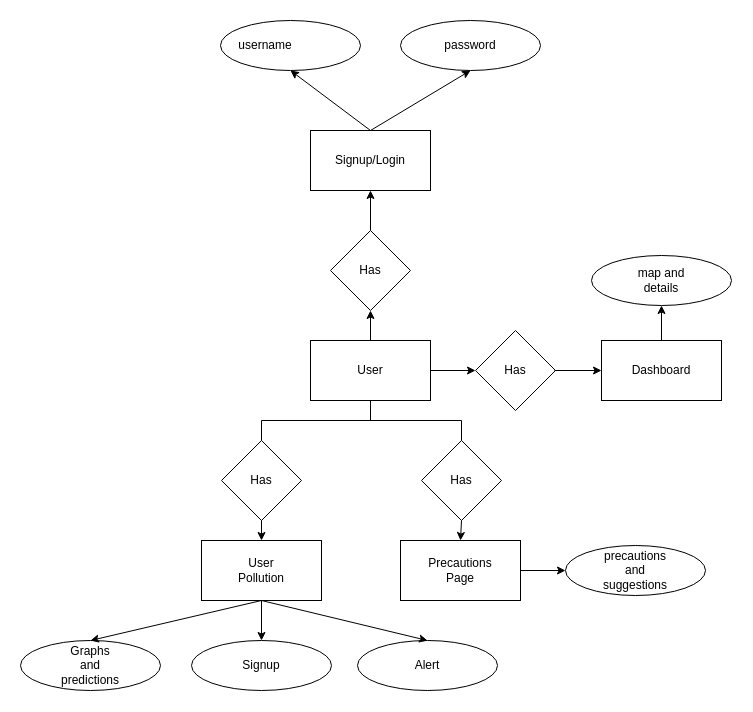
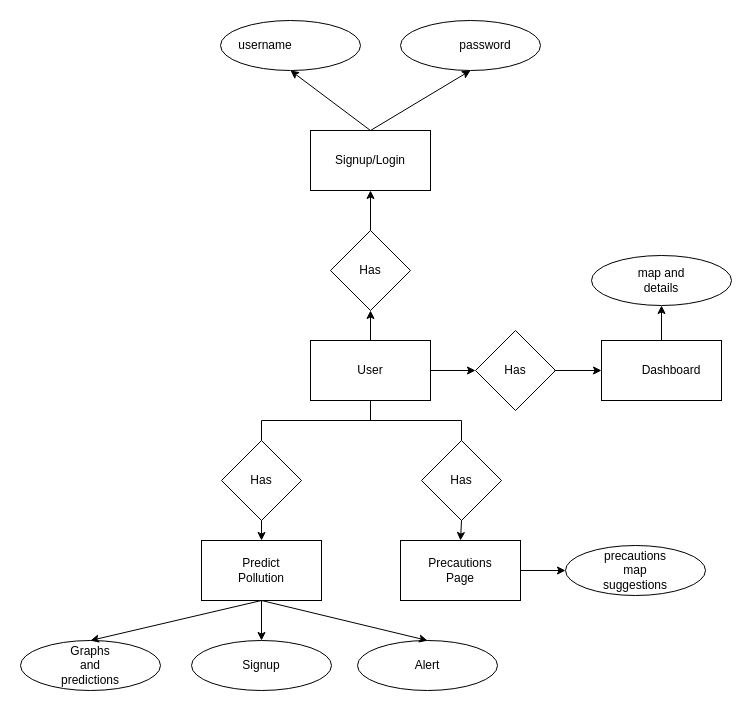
(471, 46) -> (486, 46)
(662, 371) -> (672, 371)
(262, 571) -> (262, 571)
(636, 571) -> (636, 571)
